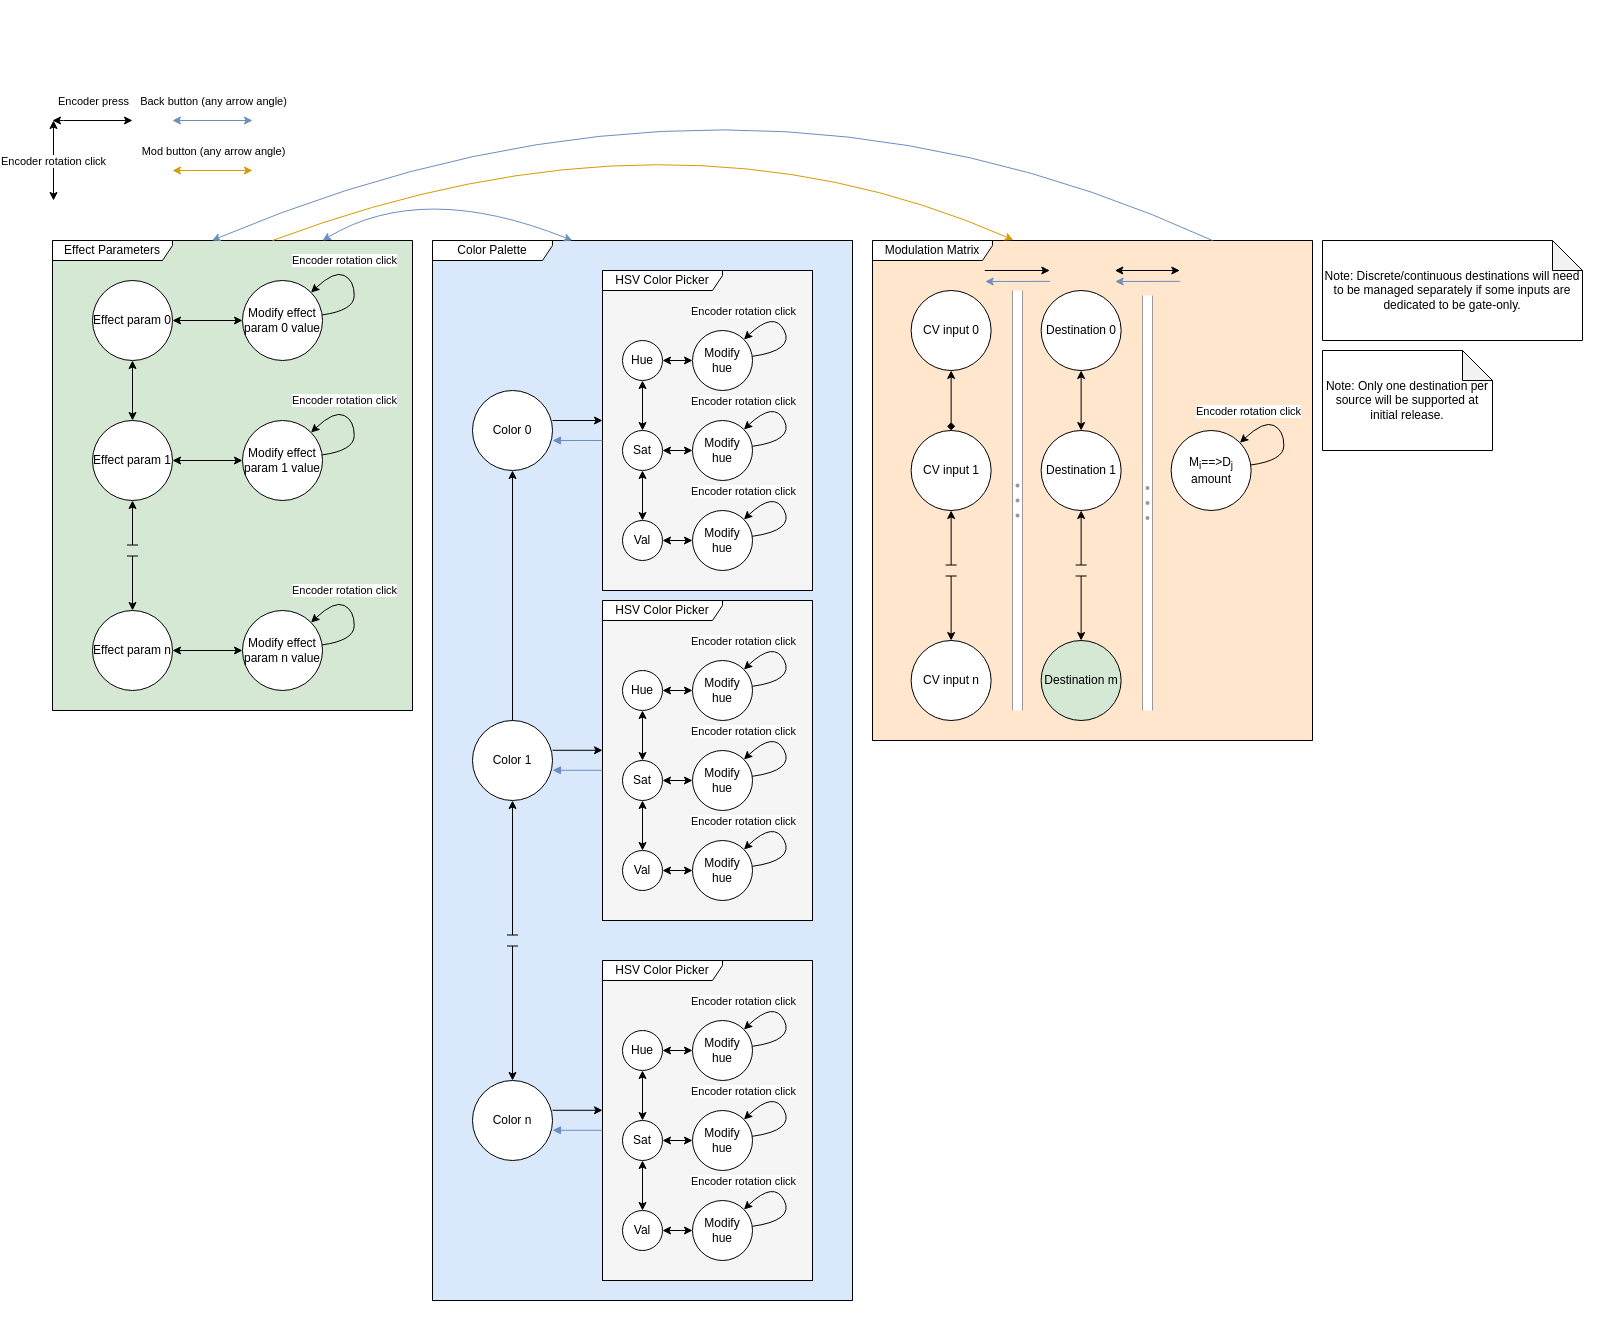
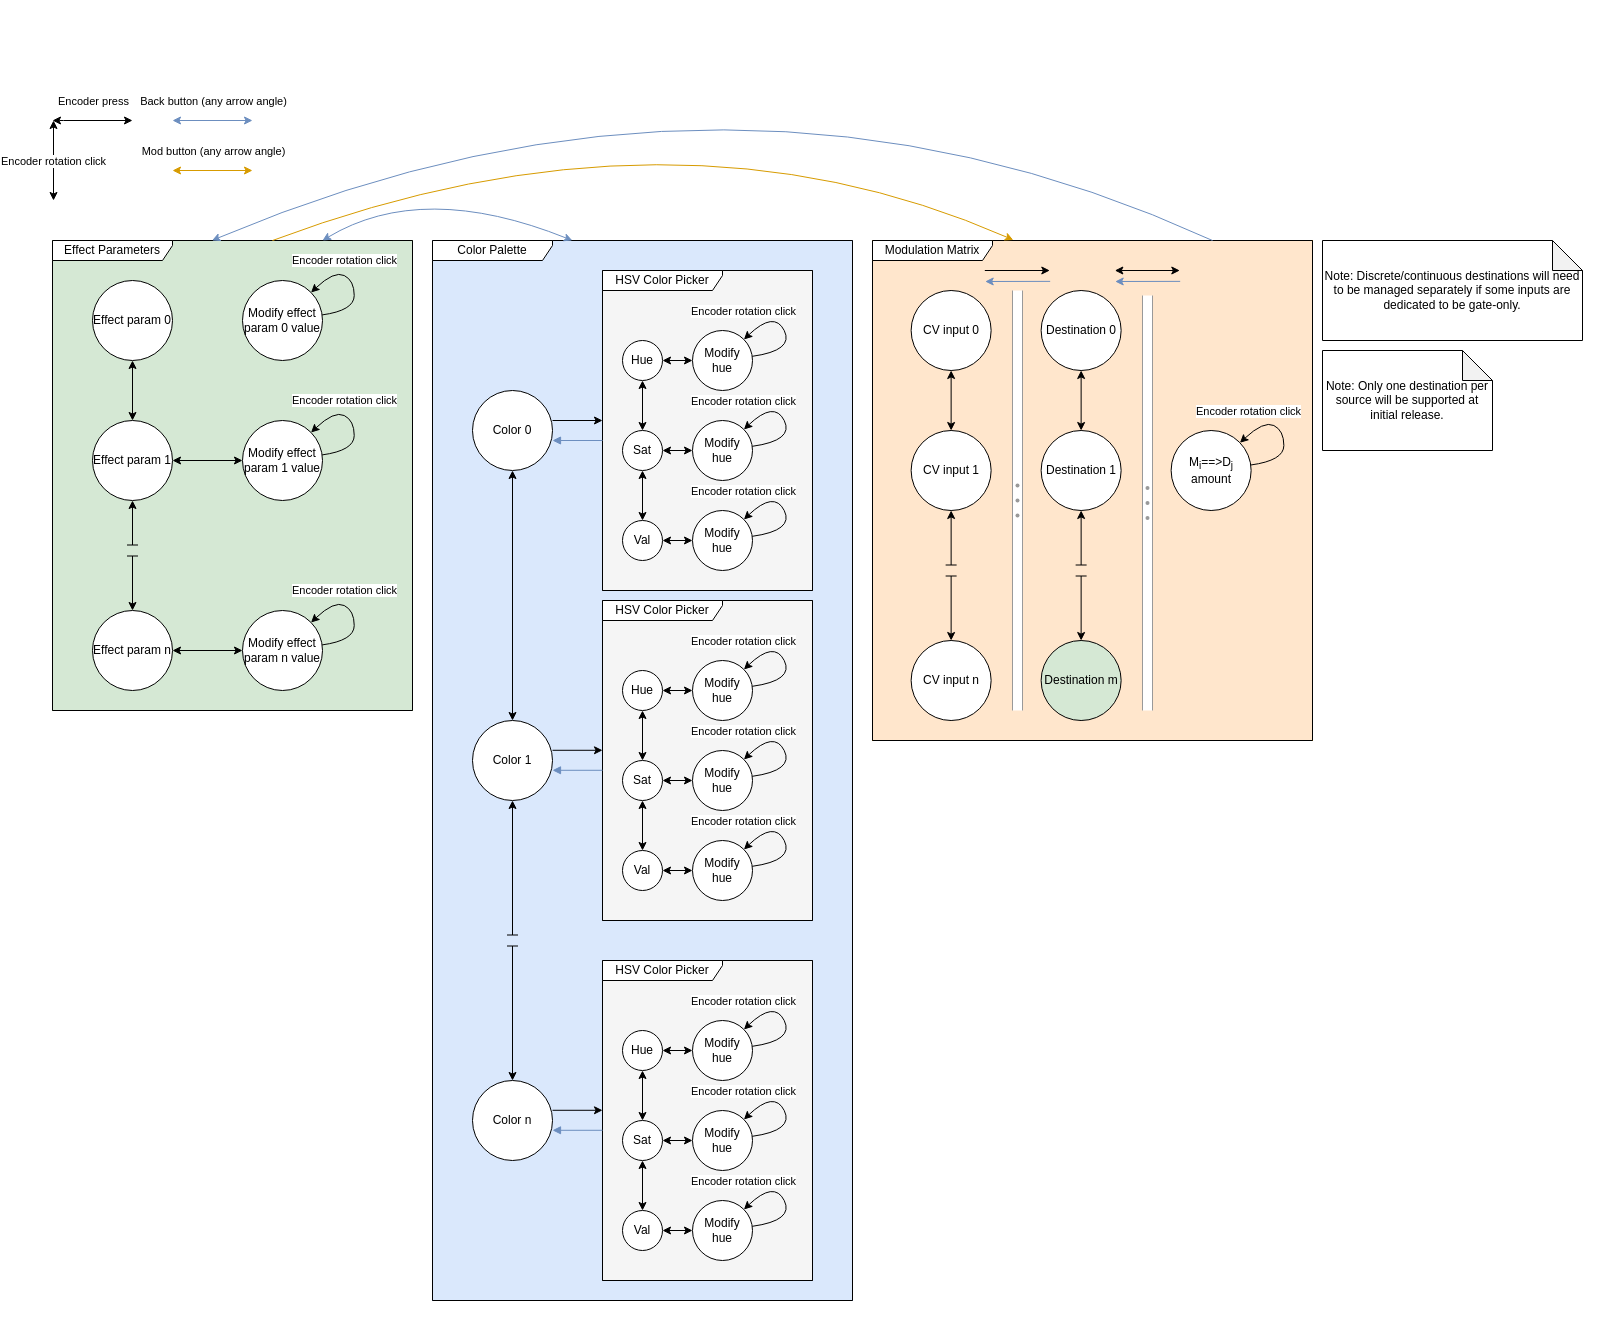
(207, 321) -> none
(951, 421) -> (951, 422)
(513, 715) -> (513, 712)
